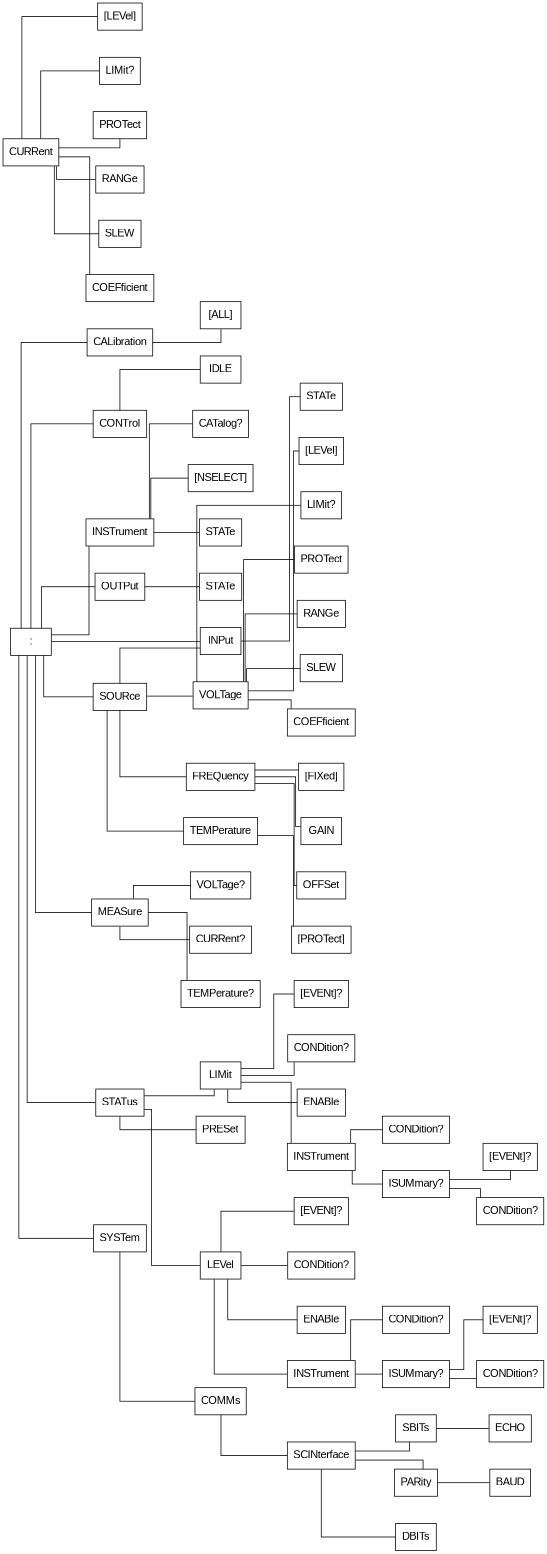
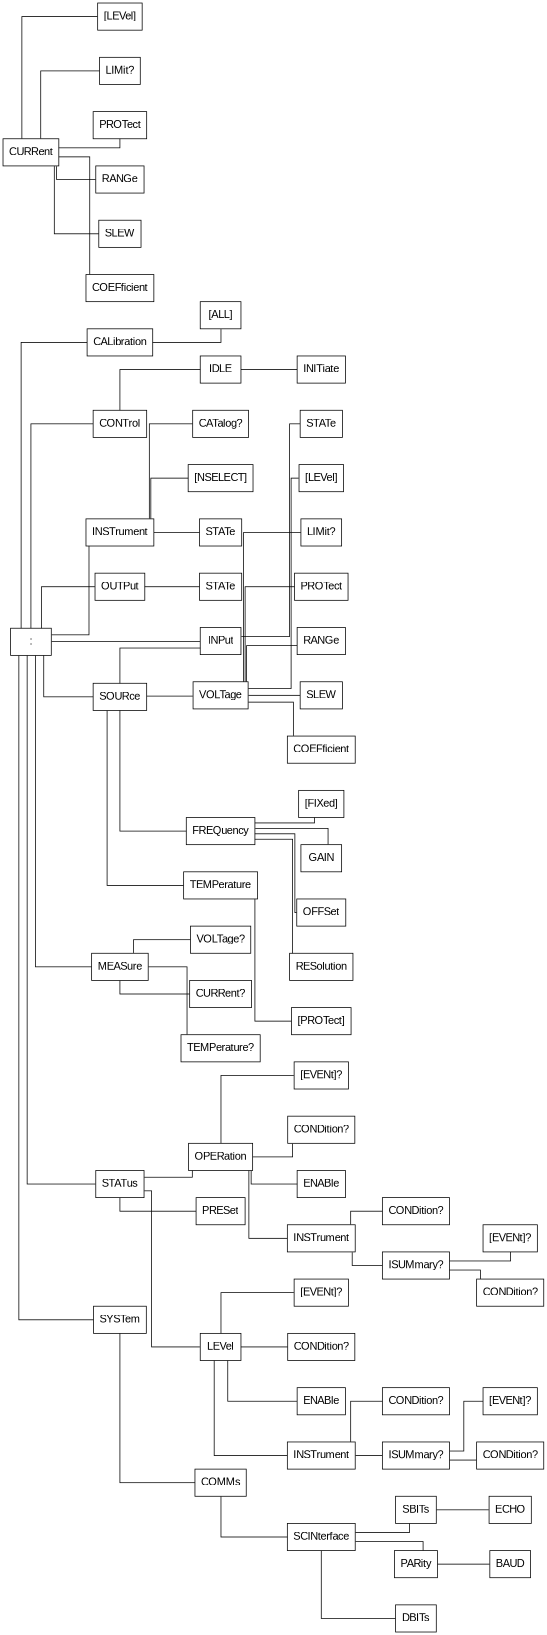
none -> (321, 370)
none -> (321, 967)
(221, 1075) -> (221, 1157)
